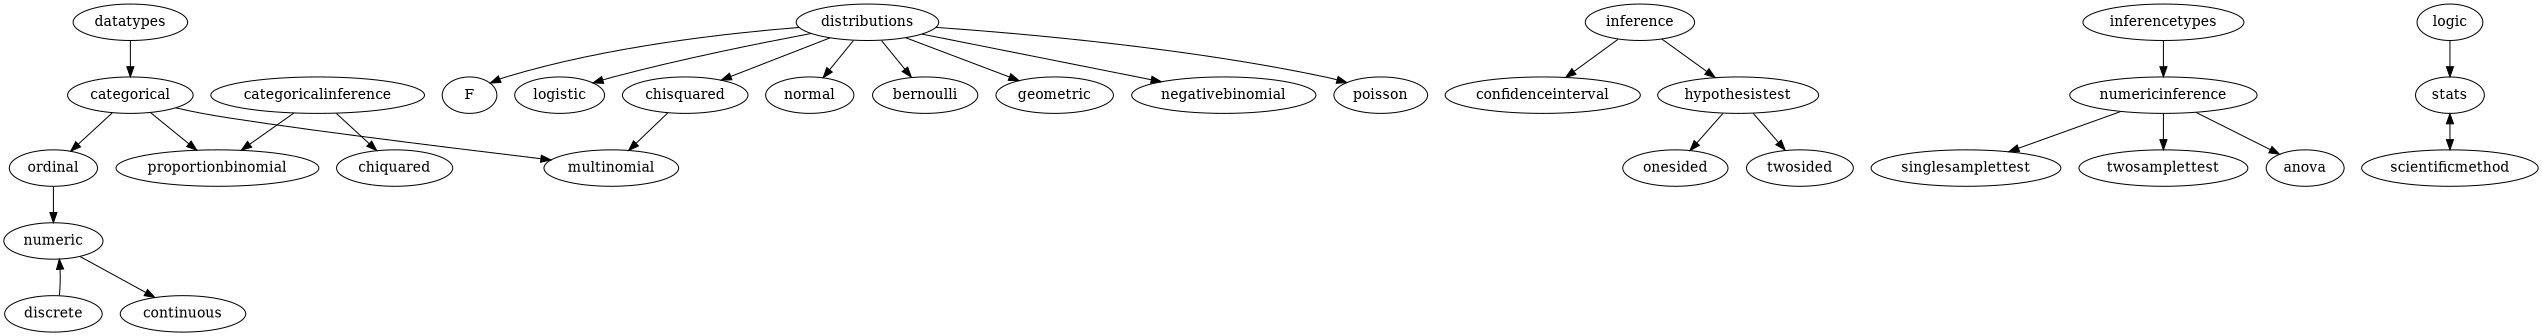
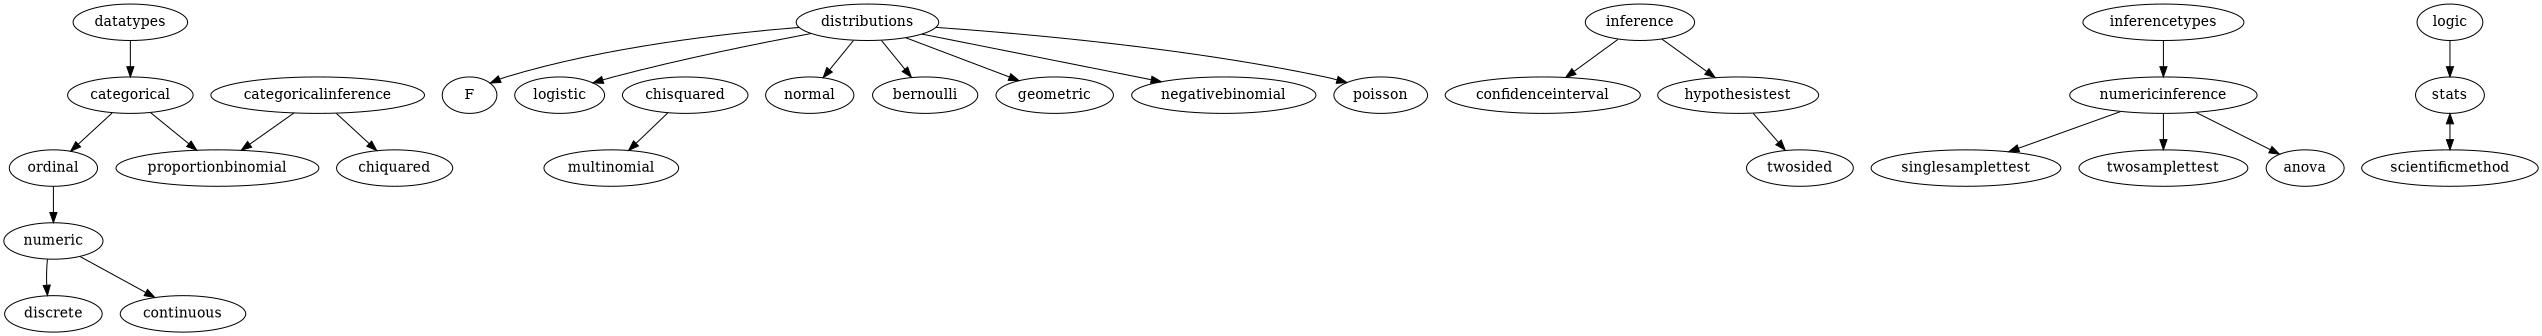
(780, 57) -> none
(349, 135) -> none
(1675, 168) -> none
(60, 282) -> (47, 272)
